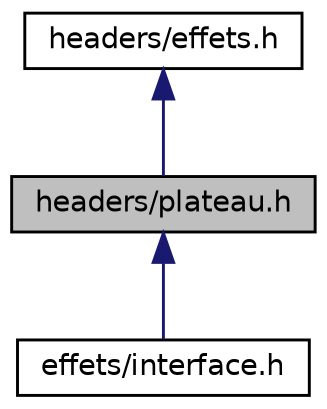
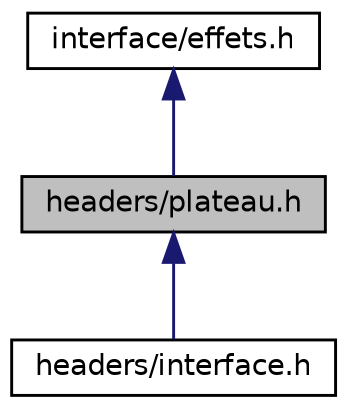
(163, 41) -> (174, 41)
(163, 368) -> (174, 368)
